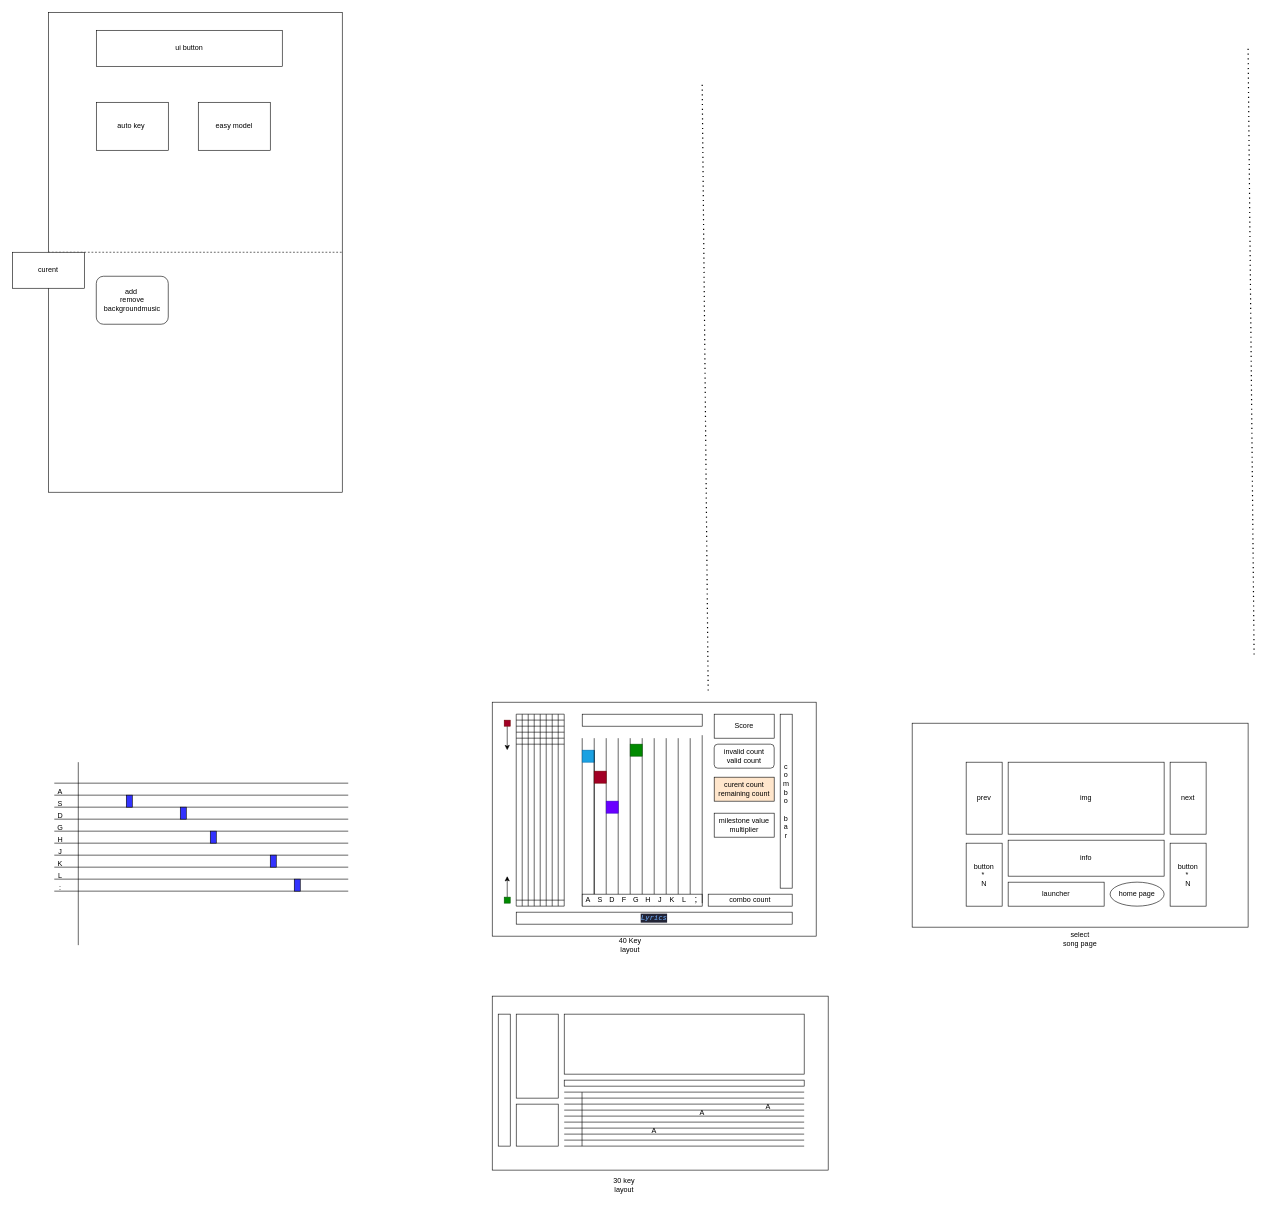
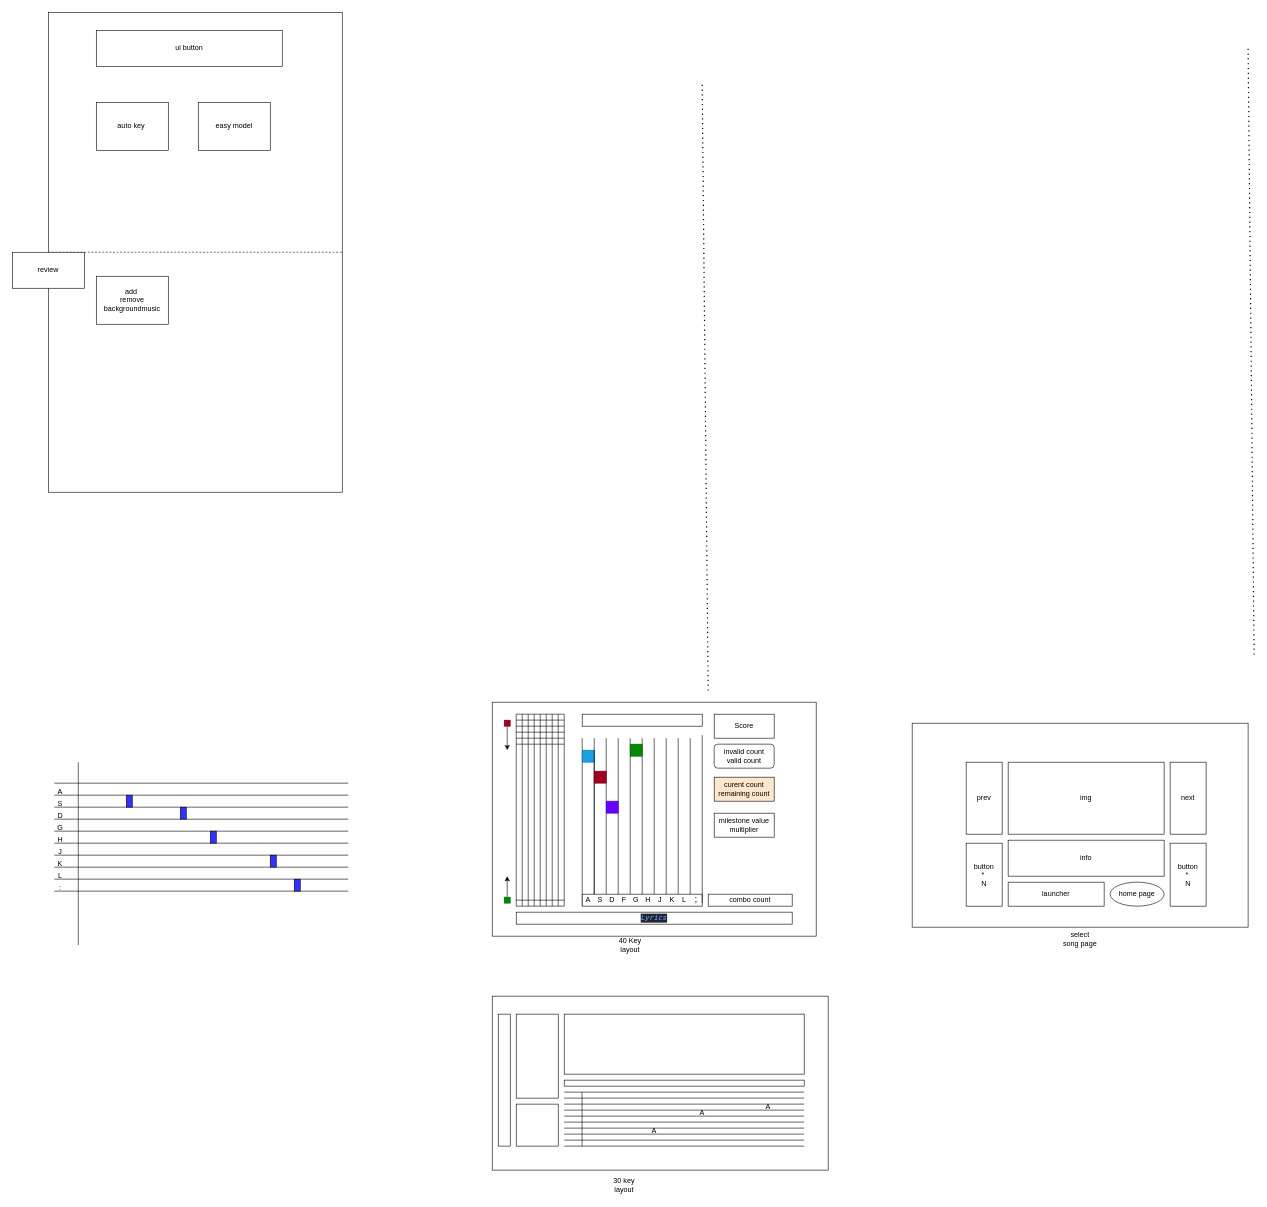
(48, 270) -> (48, 270)
(132, 300) -> (132, 300)
(786, 801) -> none
